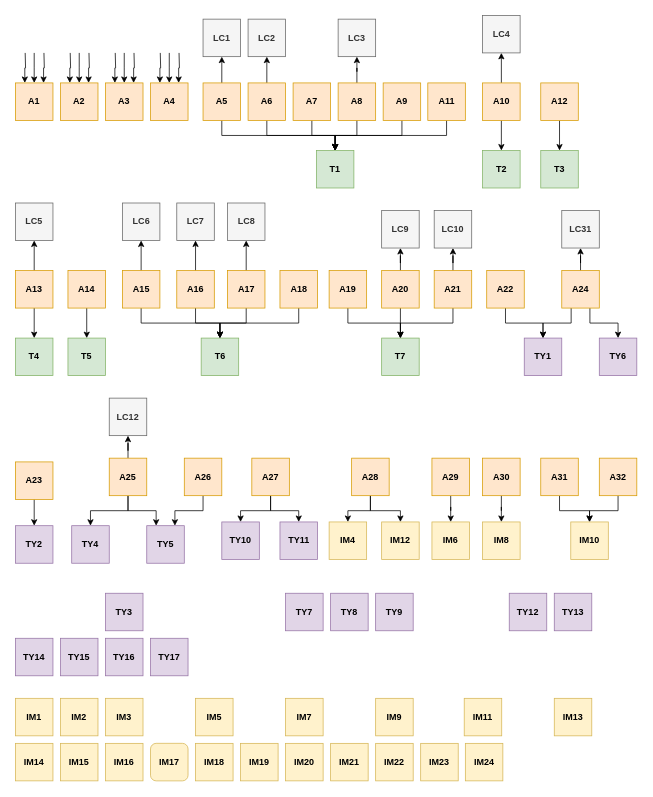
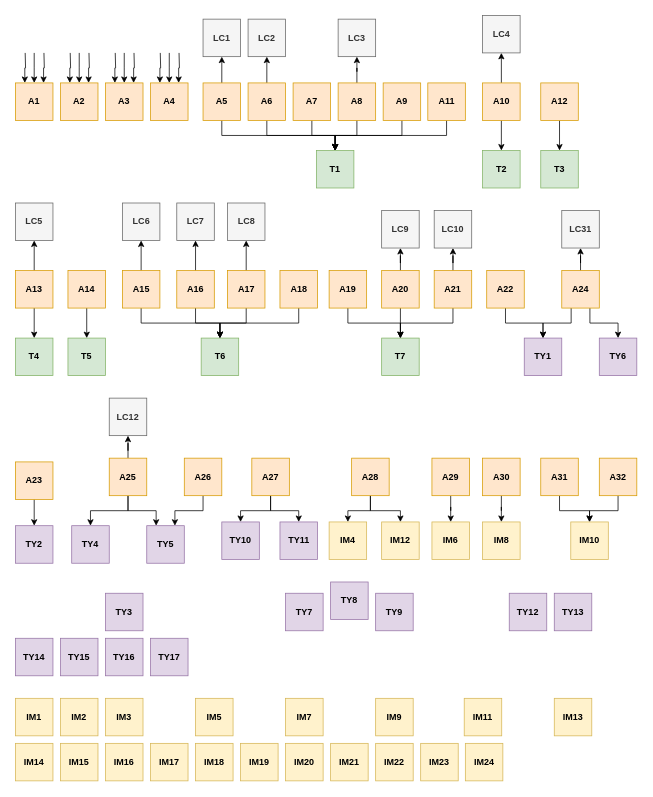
(349, 612) -> (349, 600)
(169, 762) -> (169, 762)
